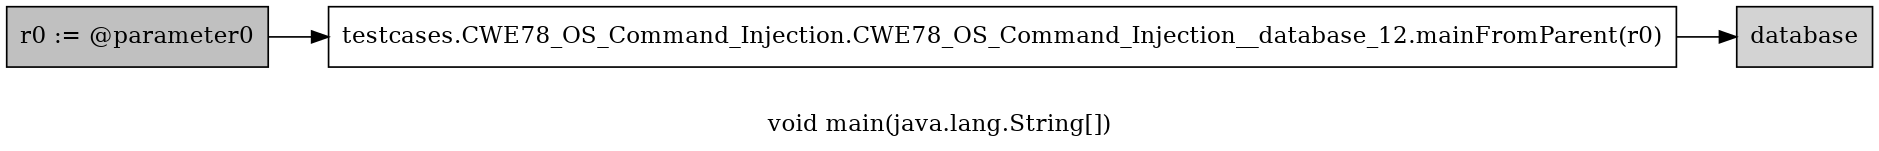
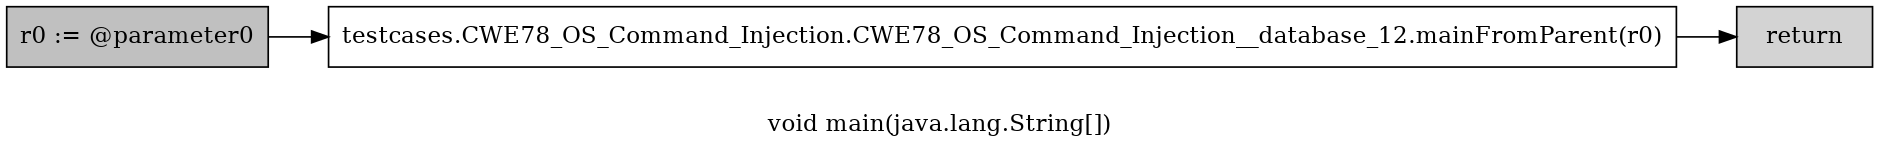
(1805, 37) -> (1805, 37)
